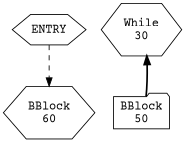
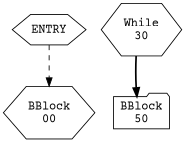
(147, 81) -> (136, 72)
(49, 113) -> (49, 113)
